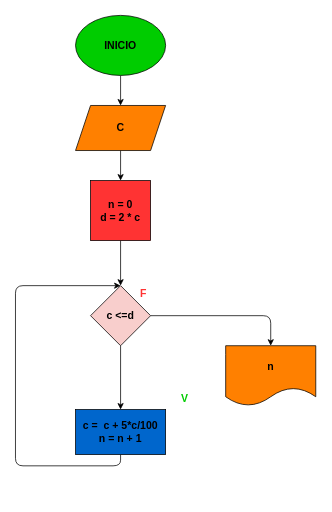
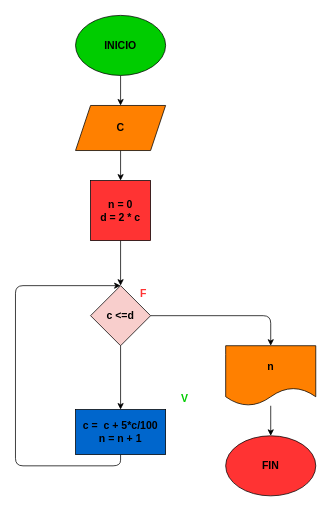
none -> (270, 417)
none -> (270, 465)
